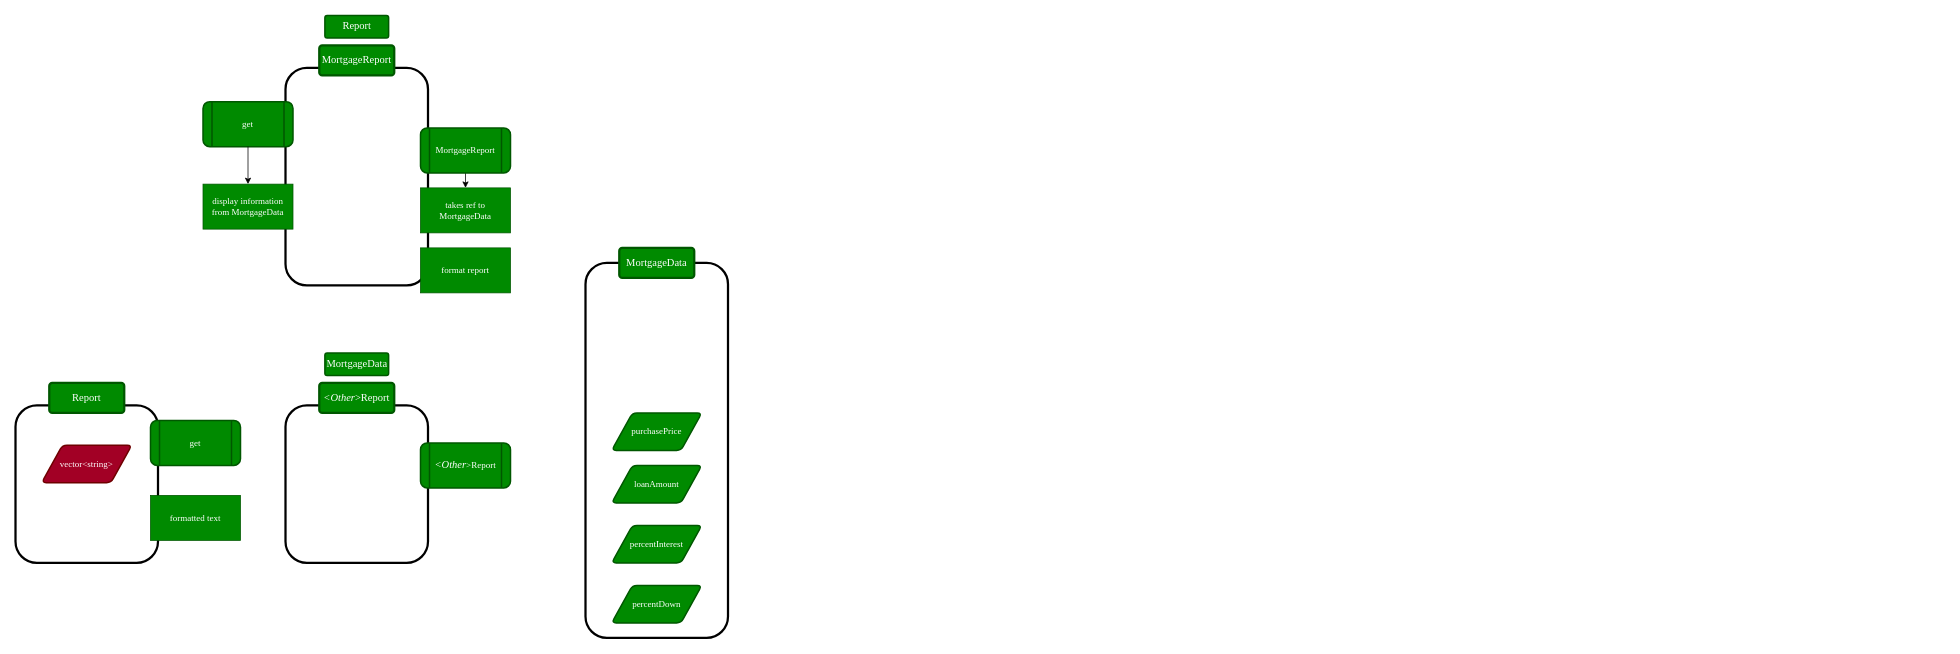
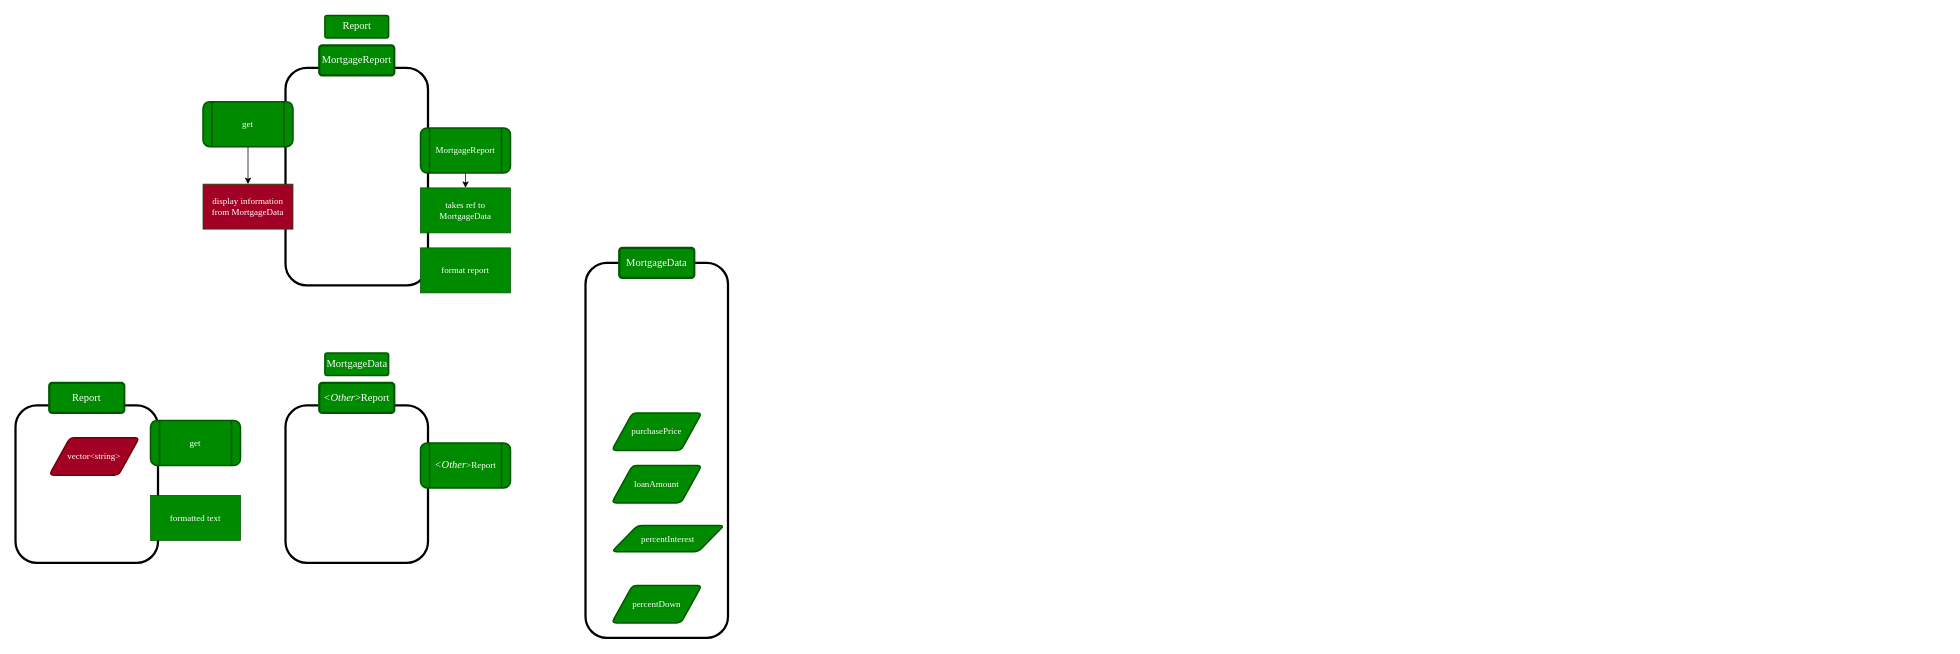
(248, 207) -> (248, 207)
(87, 464) -> (94, 456)
(657, 544) -> (668, 539)
